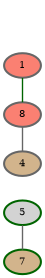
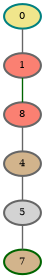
none -> (23, 16)
none -> (23, 188)
(23, 213) -> (23, 213)
